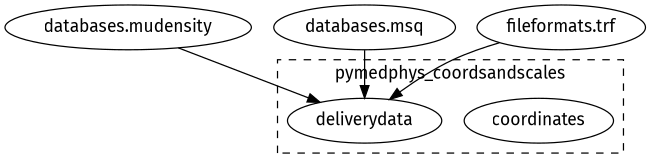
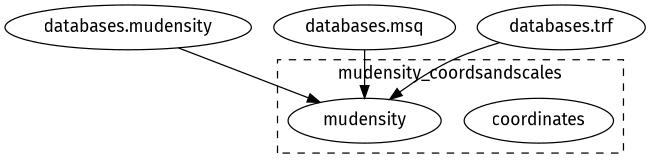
(561, 27) -> (561, 27)
(450, 74) -> (450, 74)
(365, 121) -> (365, 121)
